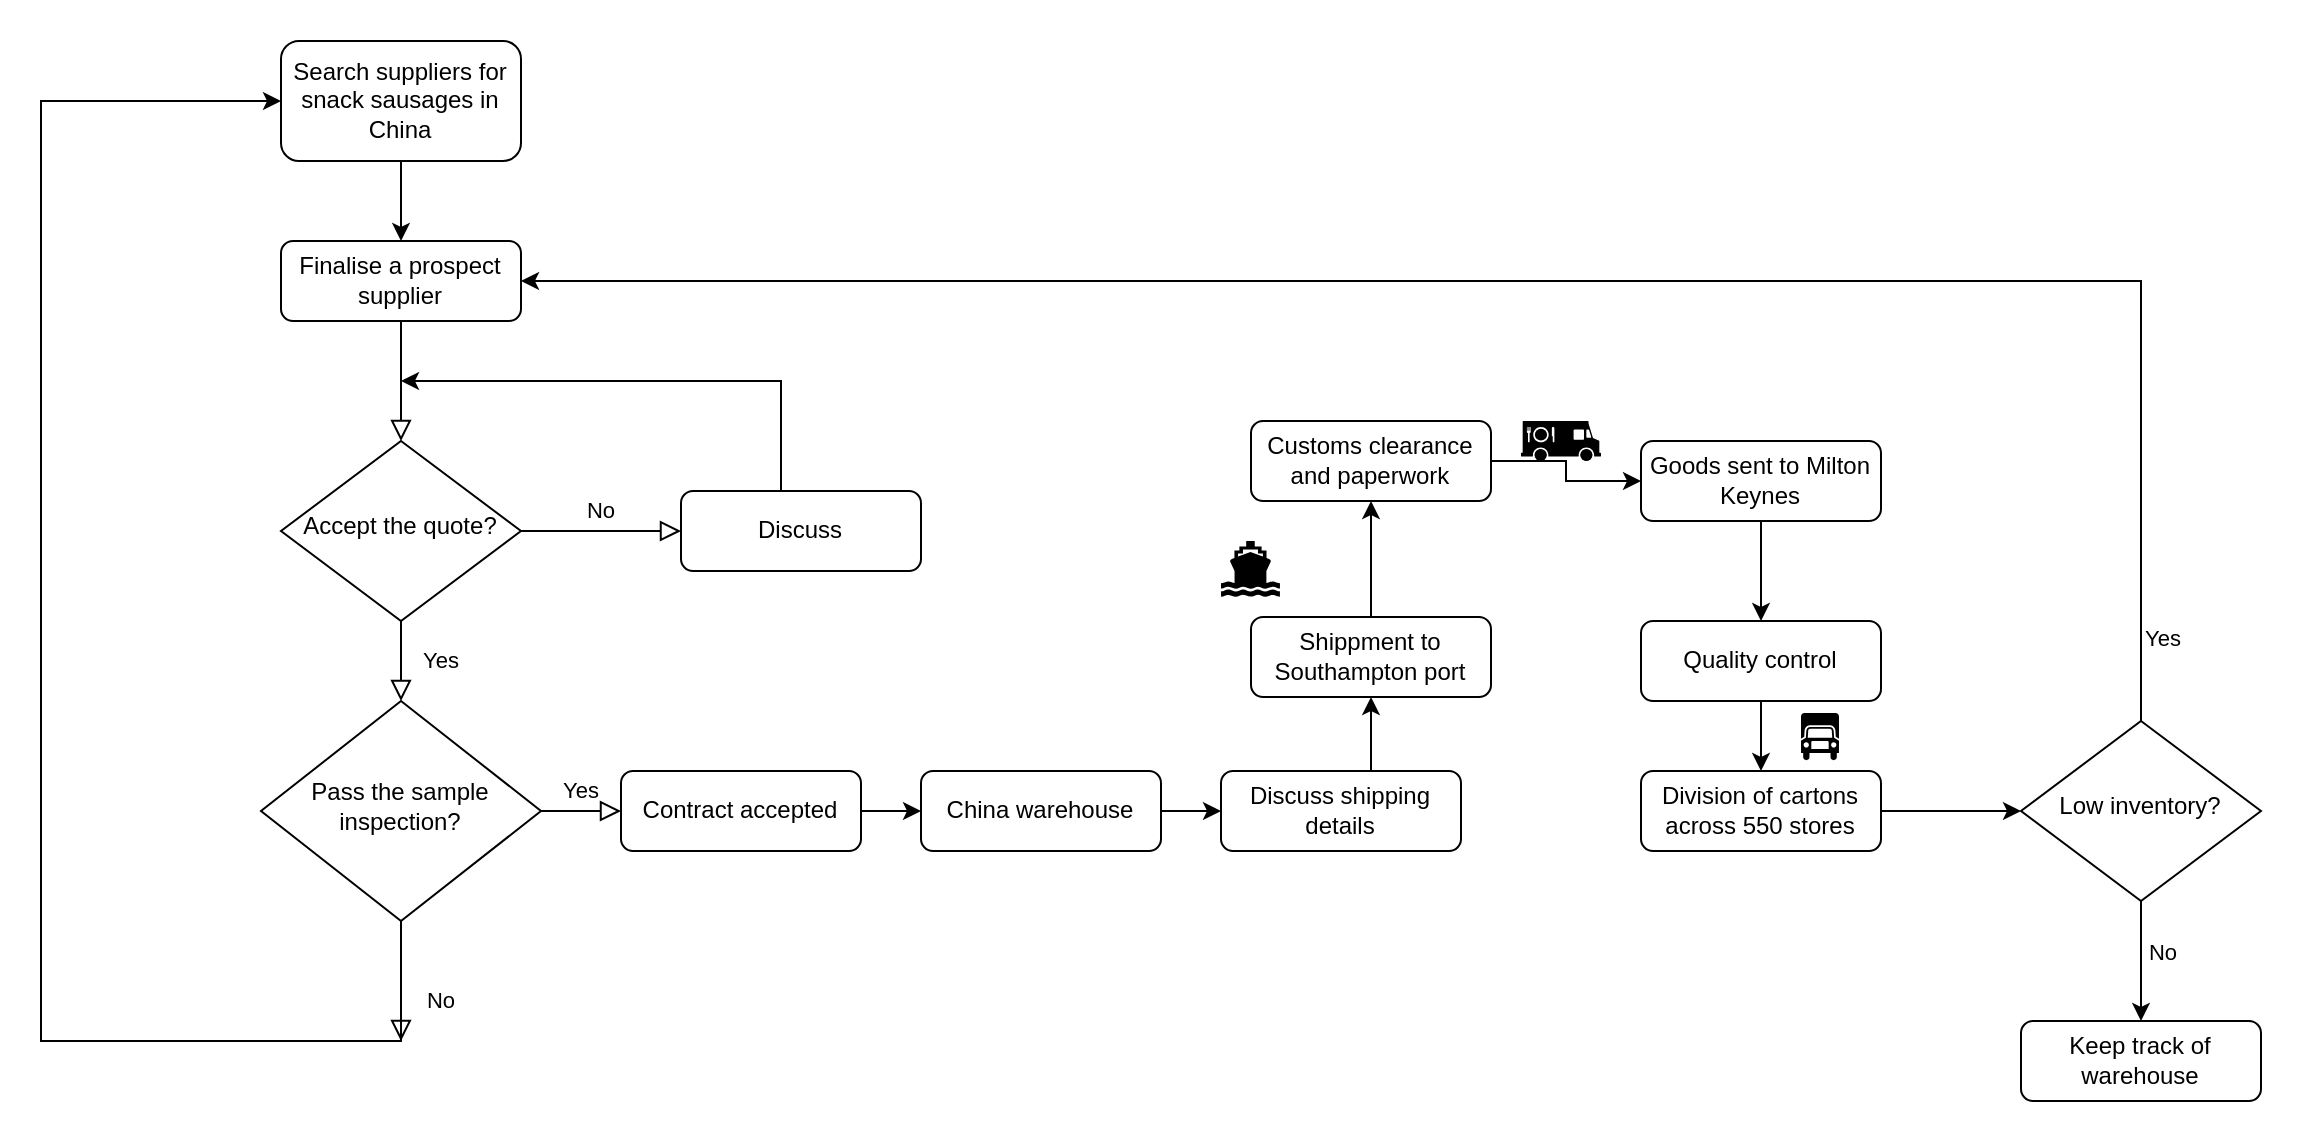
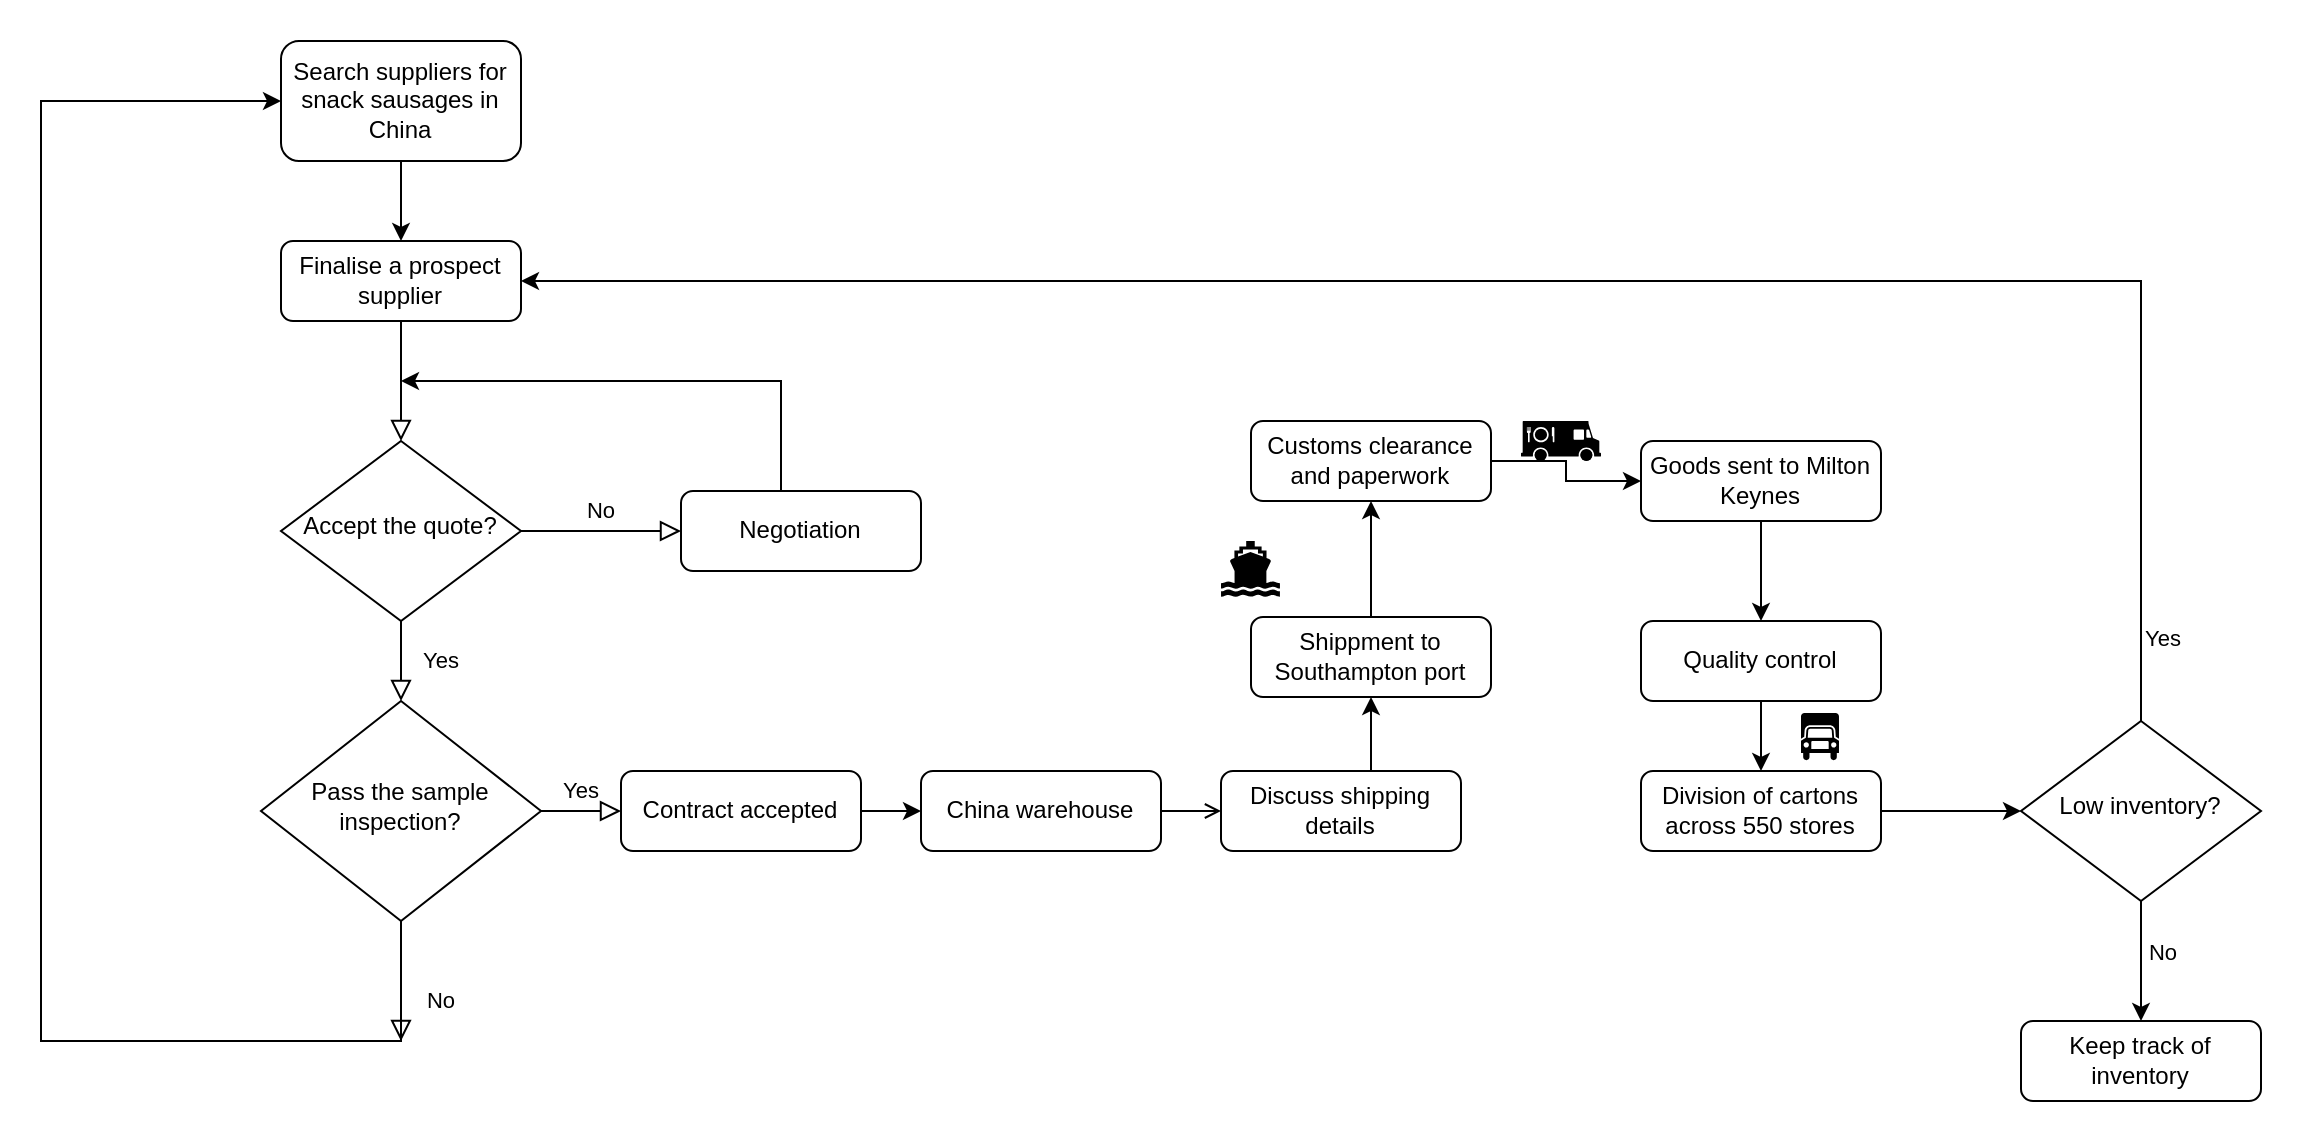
(801, 531) -> (801, 531)
(1206, 811) -> (1209, 811)
(2141, 1061) -> (2141, 1061)
